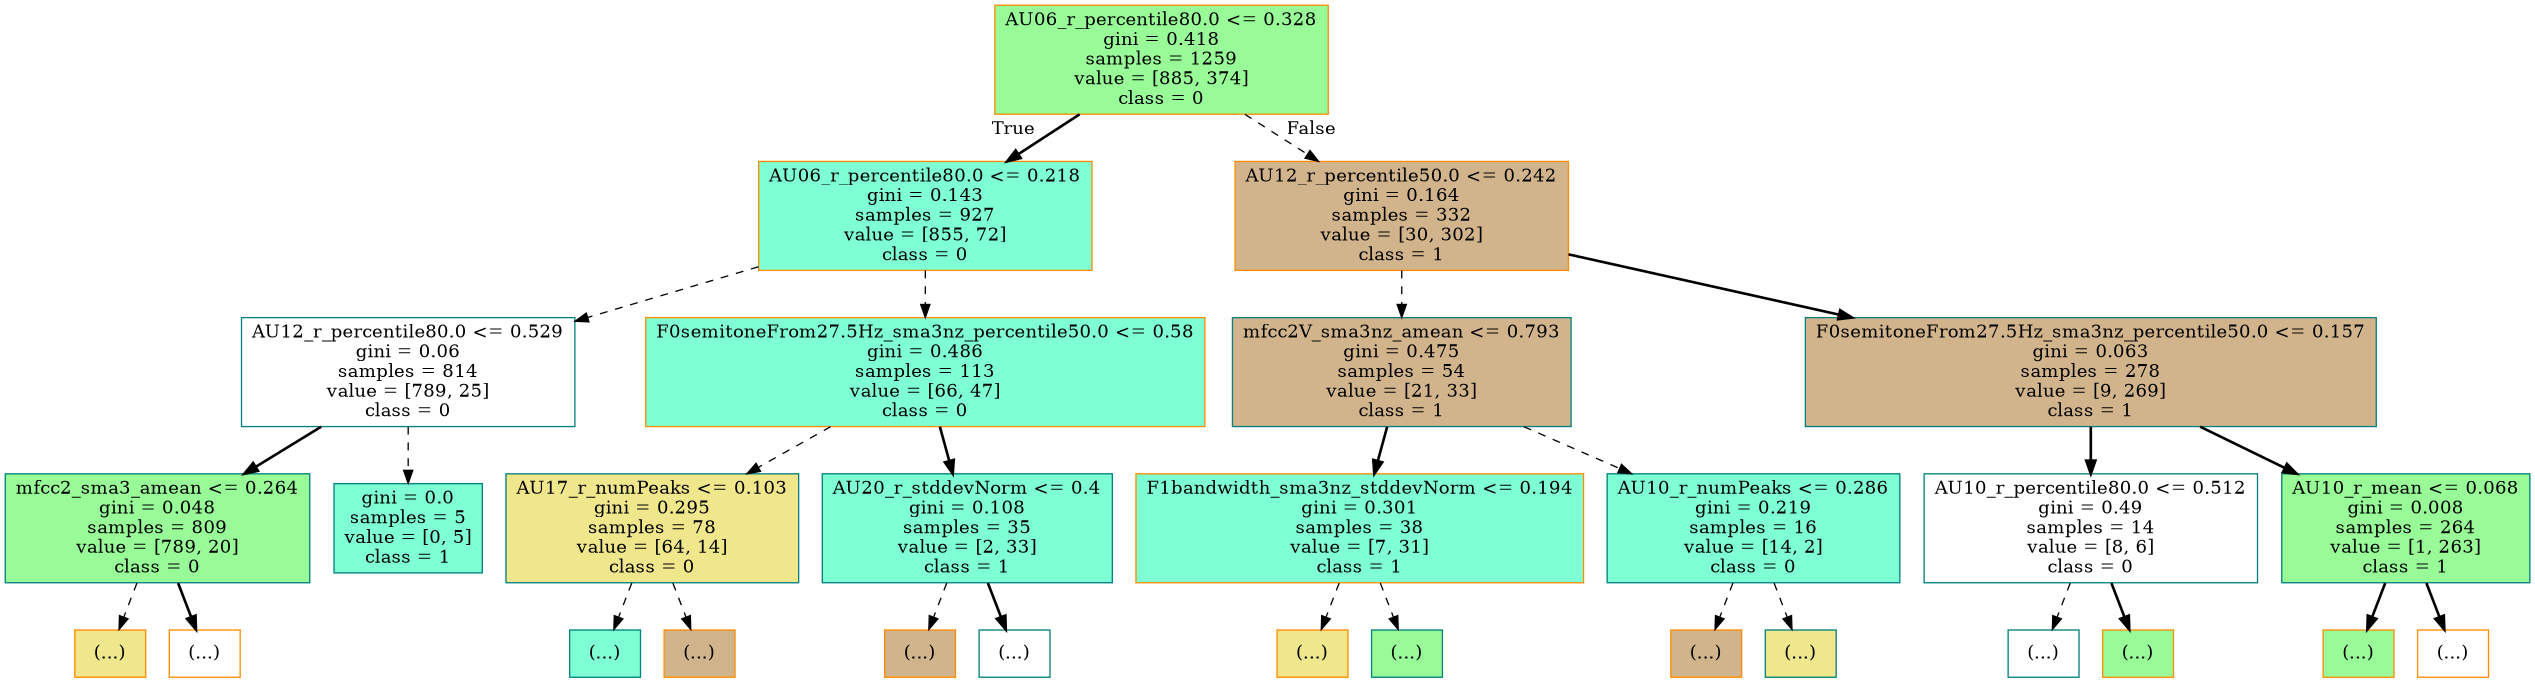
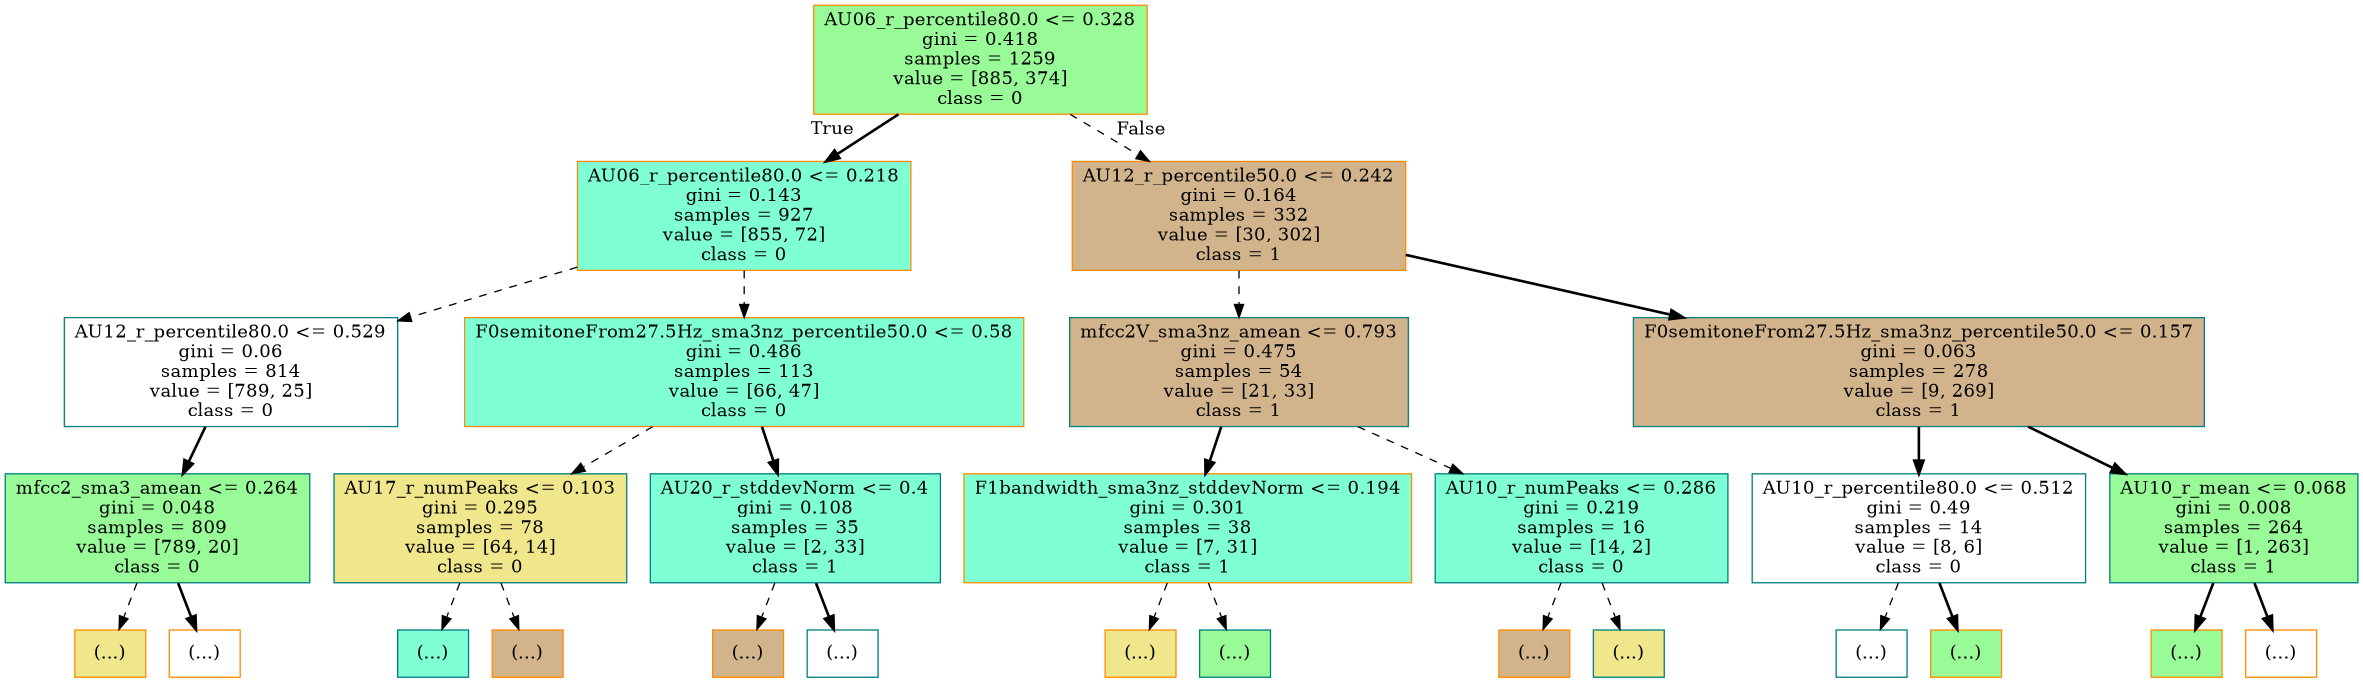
(408, 528) -> none
